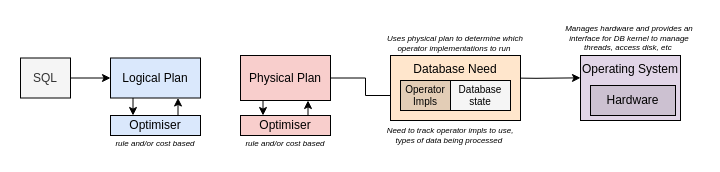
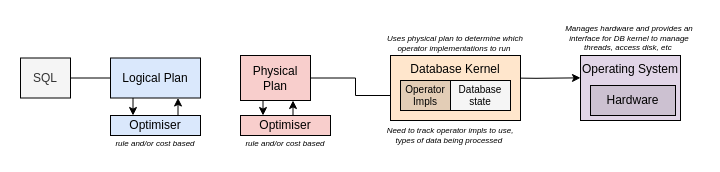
(456, 70) -> (456, 70)
(102, 78) -> (104, 78)
(286, 78) -> (276, 78)
